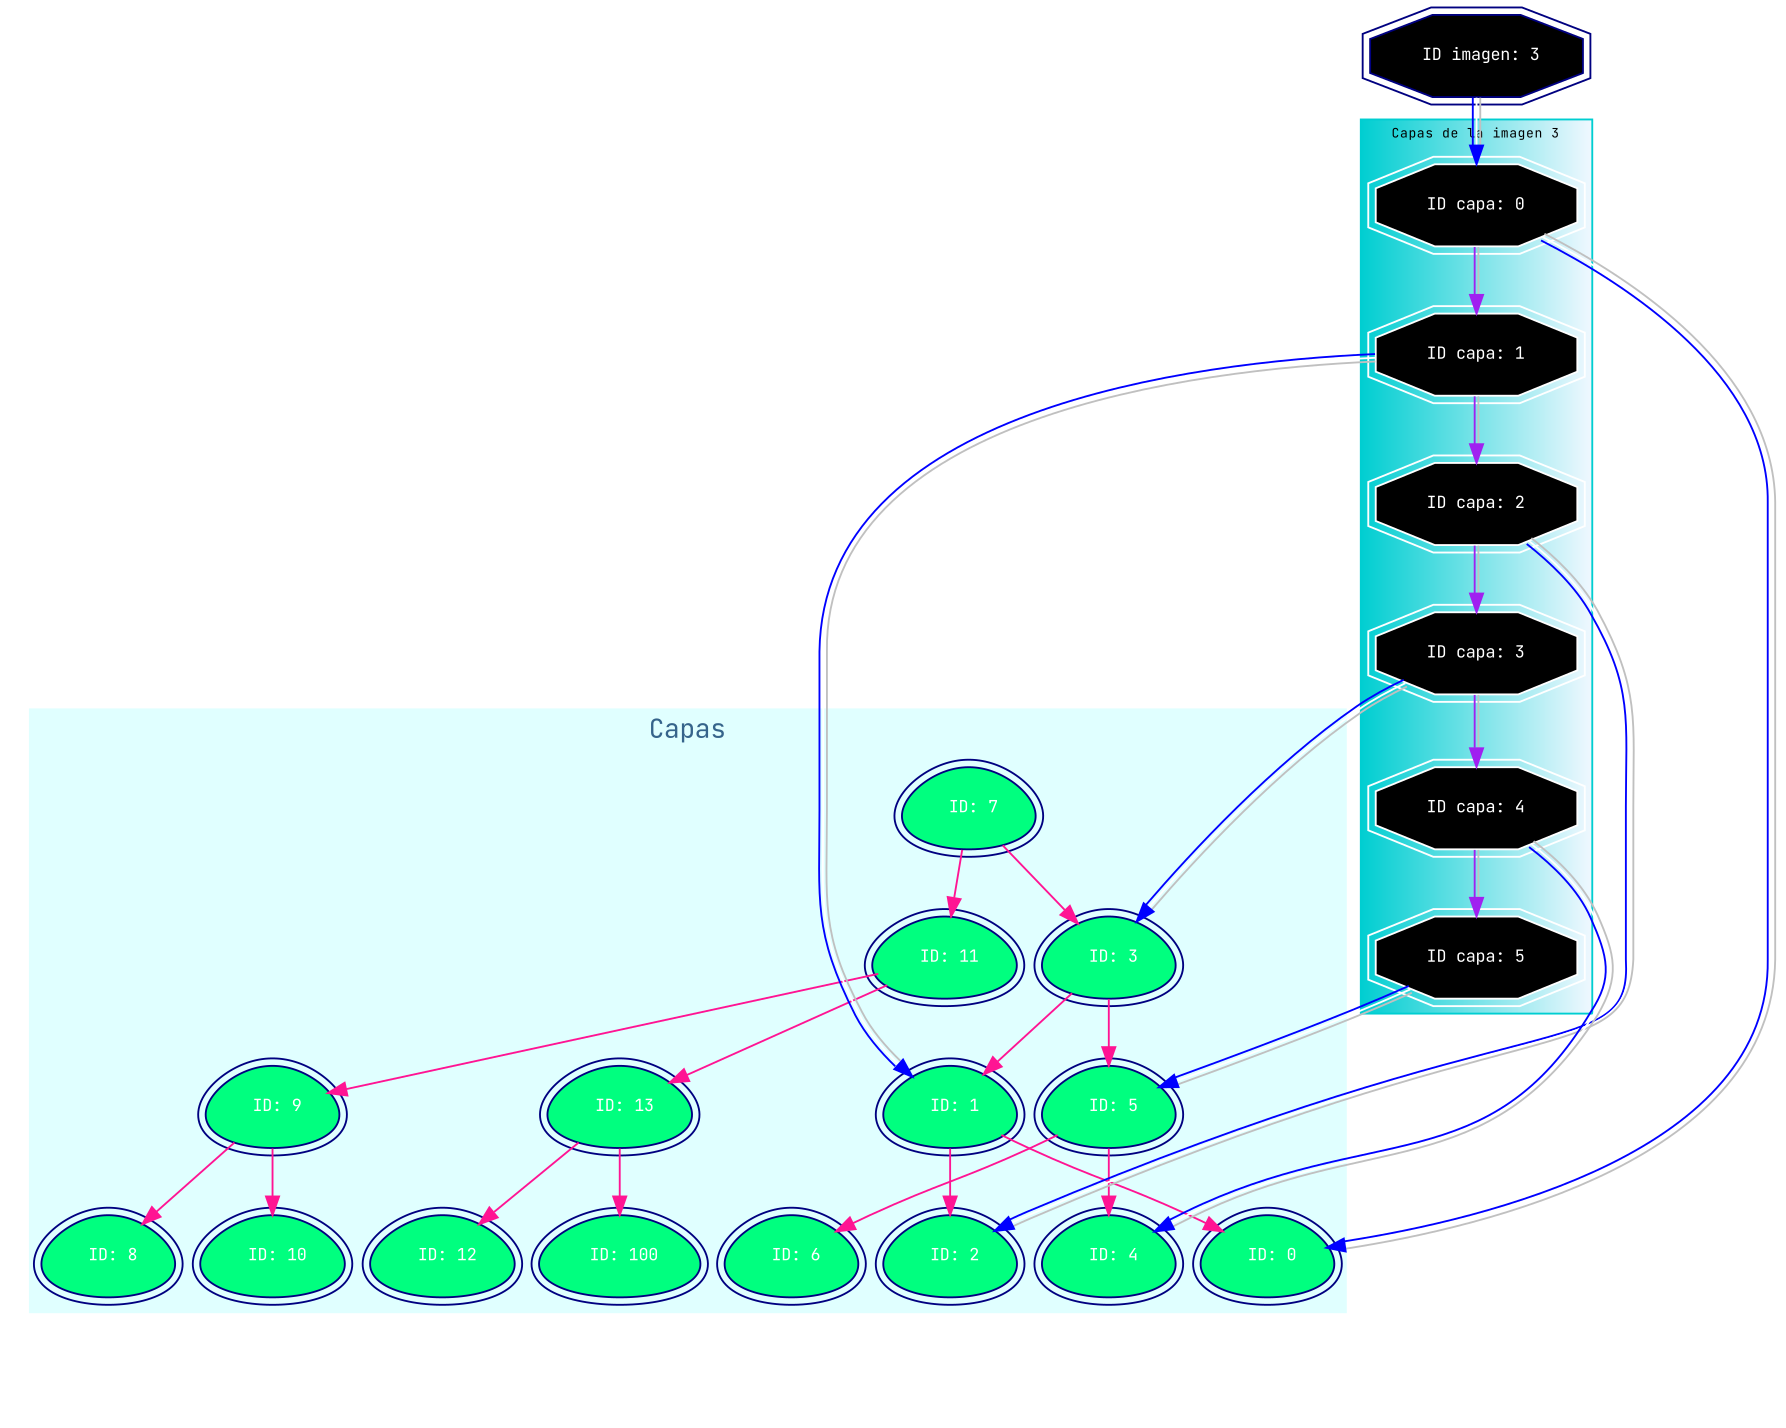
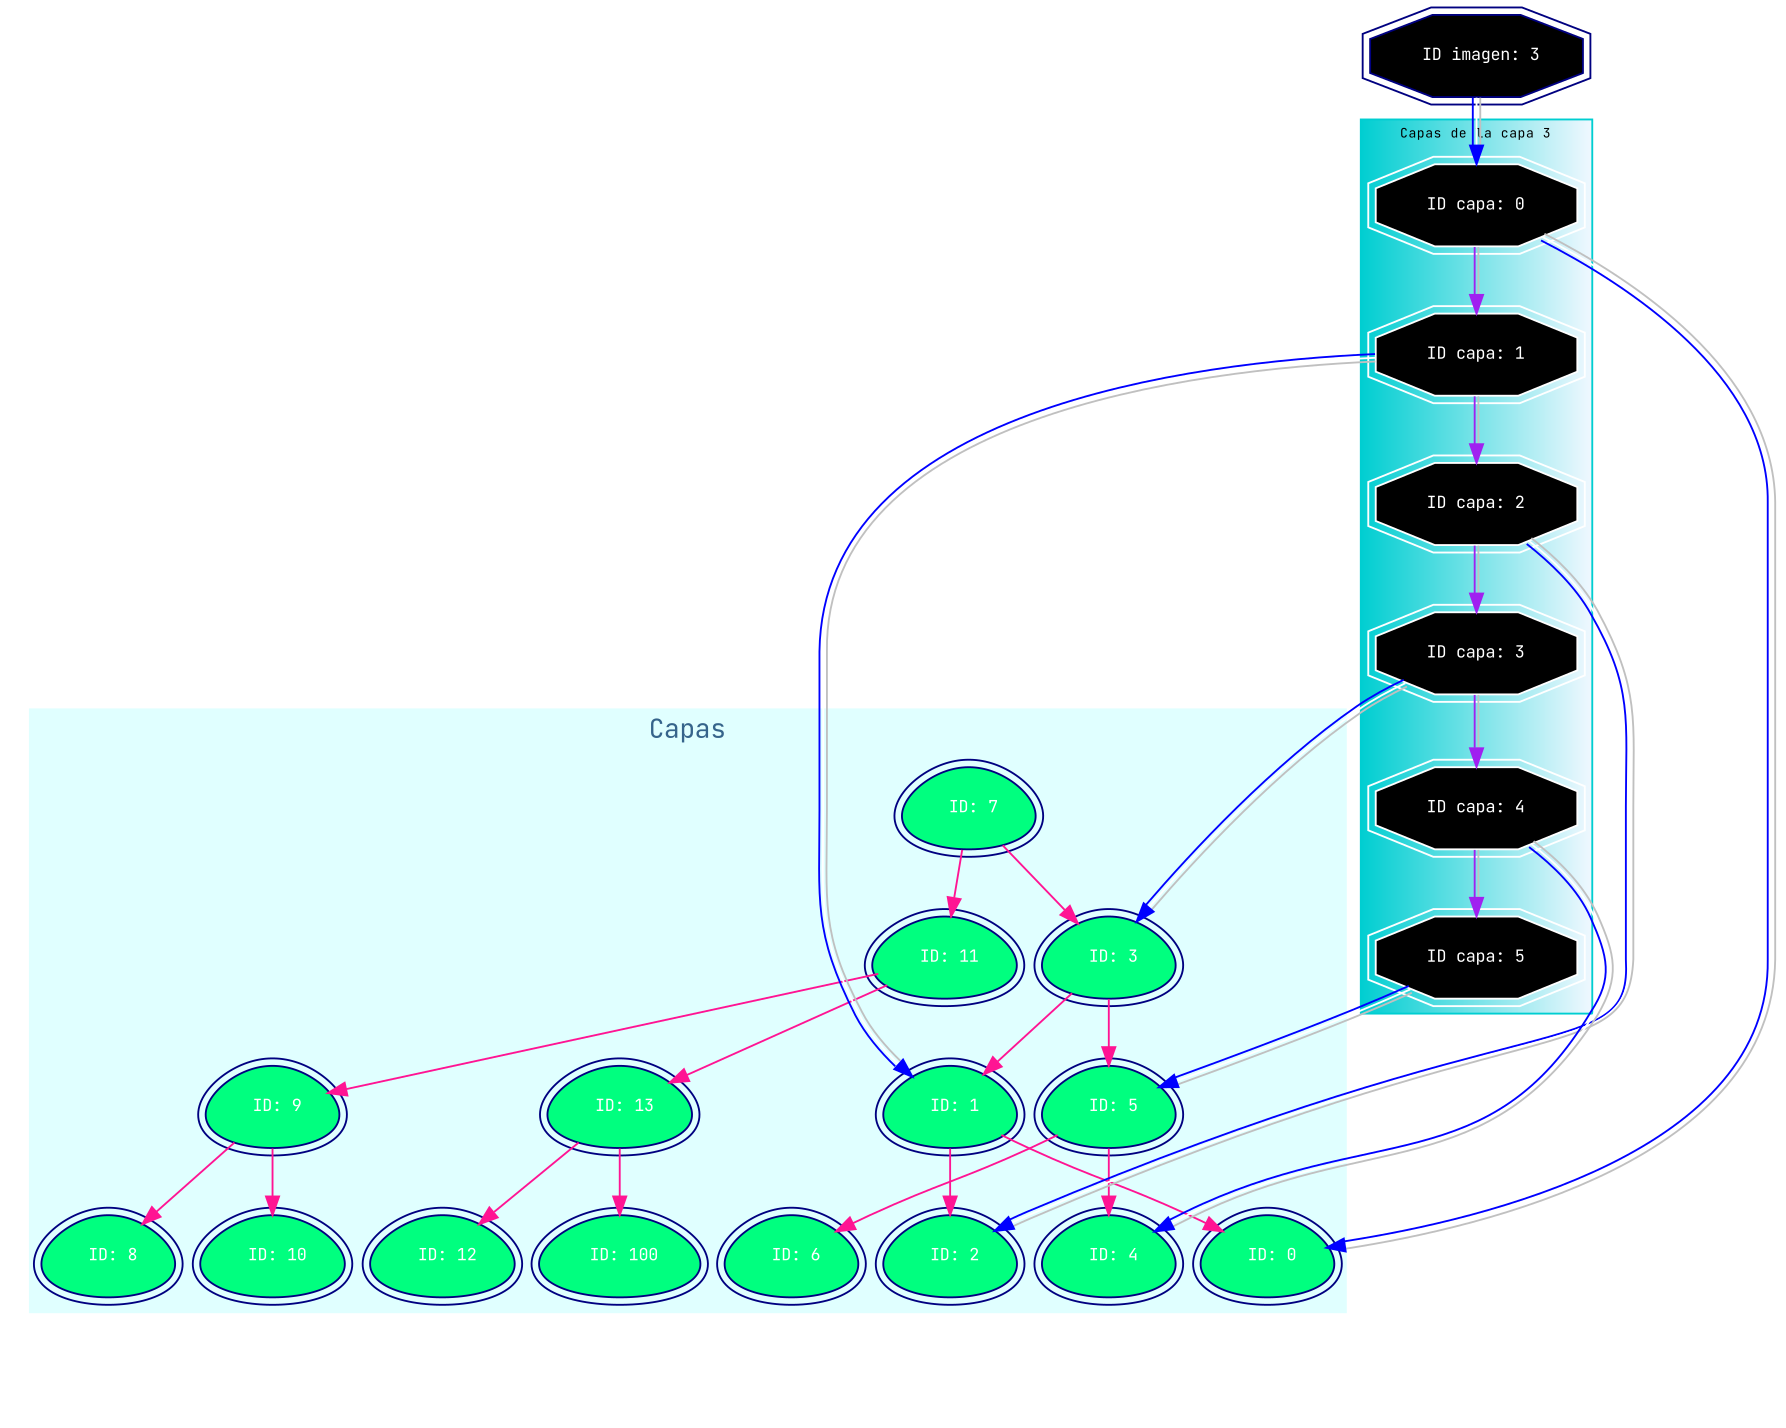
(1477, 134) -> (1477, 134)
